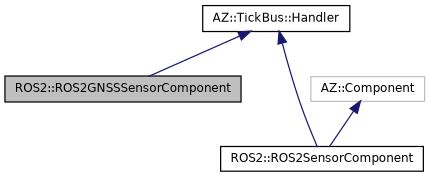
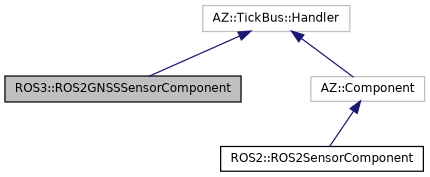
(276, 19) -> (276, 19)
(123, 89) -> (123, 89)
(298, 96) -> (328, 58)
